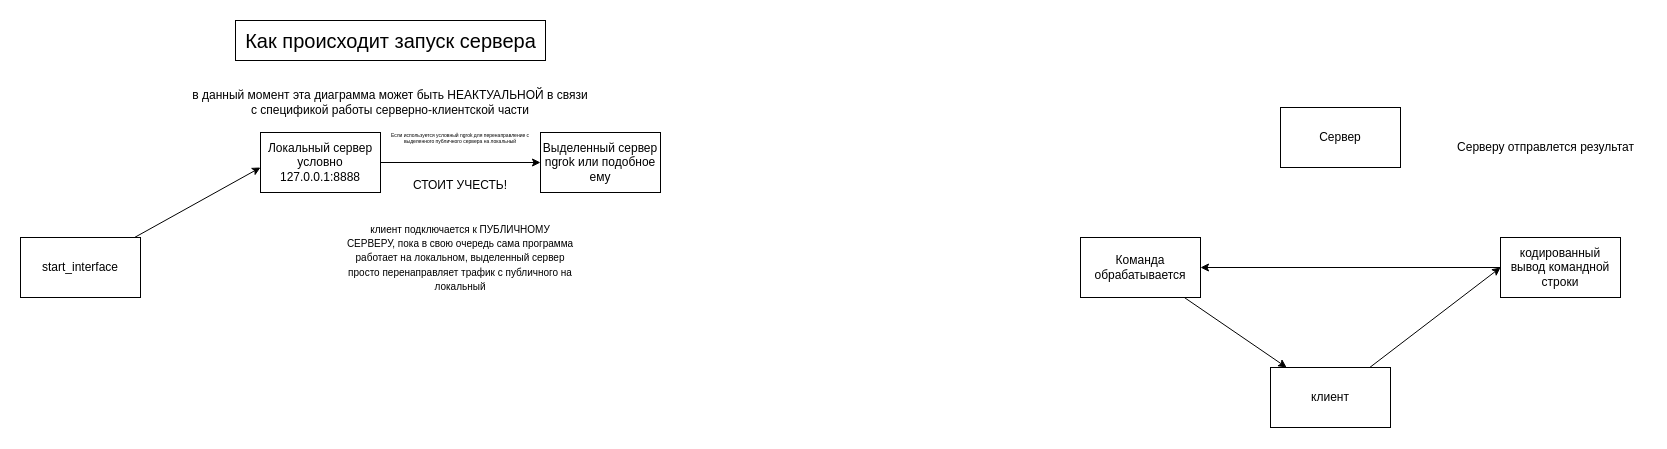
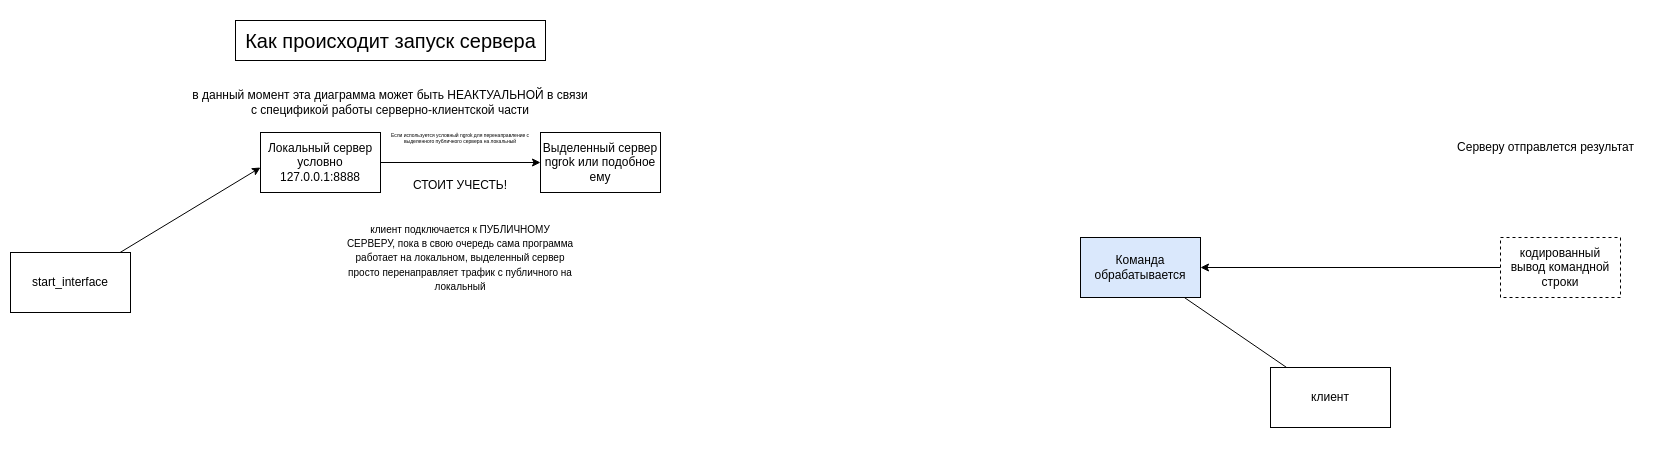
(1341, 138) -> none
(81, 268) -> (71, 283)
(1141, 268) -> (1141, 268)
(1561, 268) -> (1561, 268)
(1433, 319) -> none
(1280, 363) -> (1282, 364)
